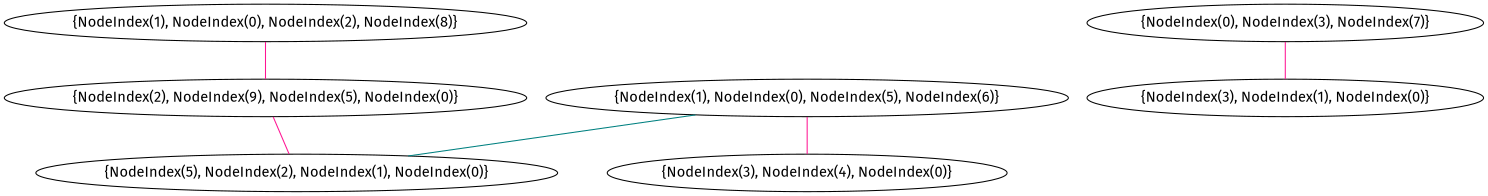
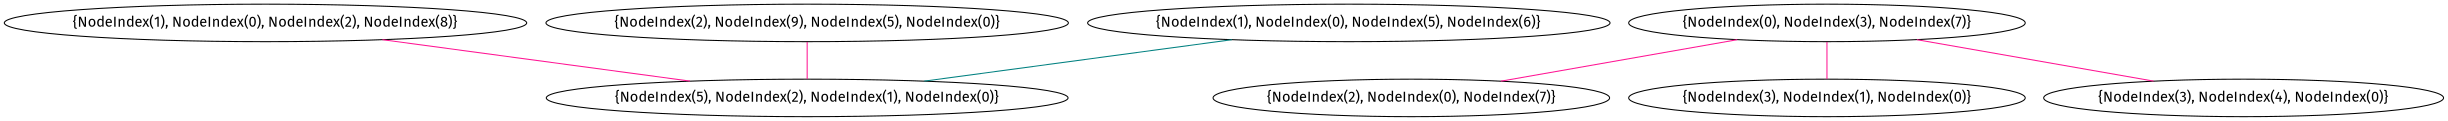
(266, 61) -> (536, 60)
none -> (1411, 98)
(807, 136) -> (2035, 60)
